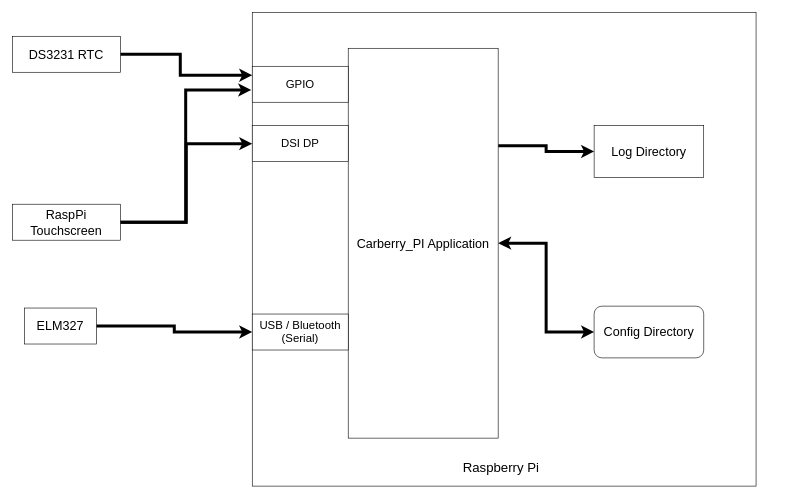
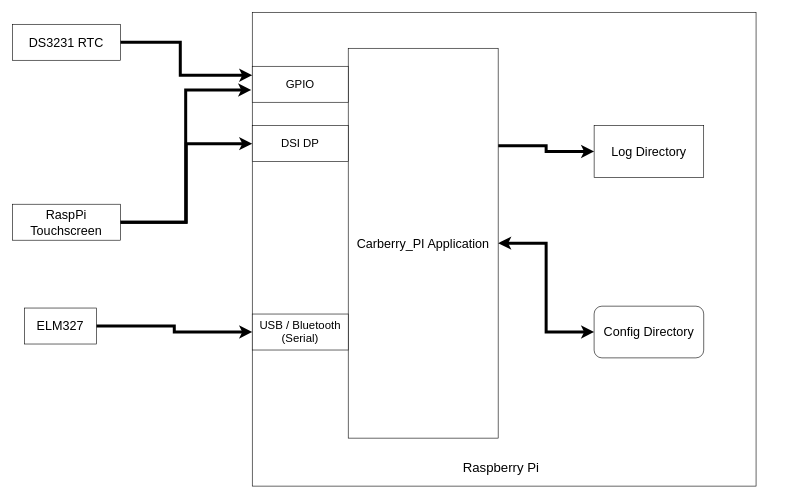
(66, 54) -> (66, 42)
